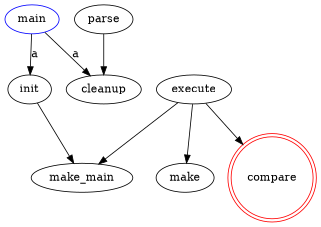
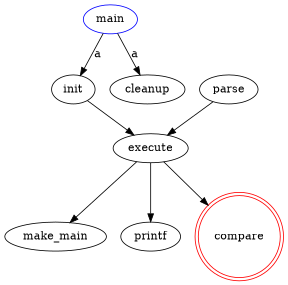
(104, 50) -> (194, 116)
(53, 130) -> (107, 115)
(185, 178) -> (151, 237)
